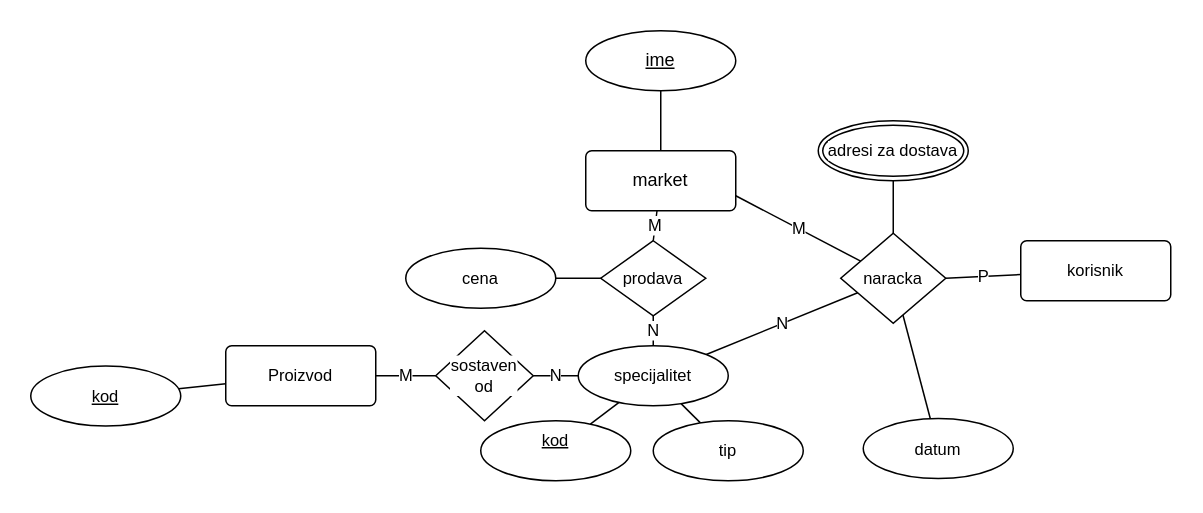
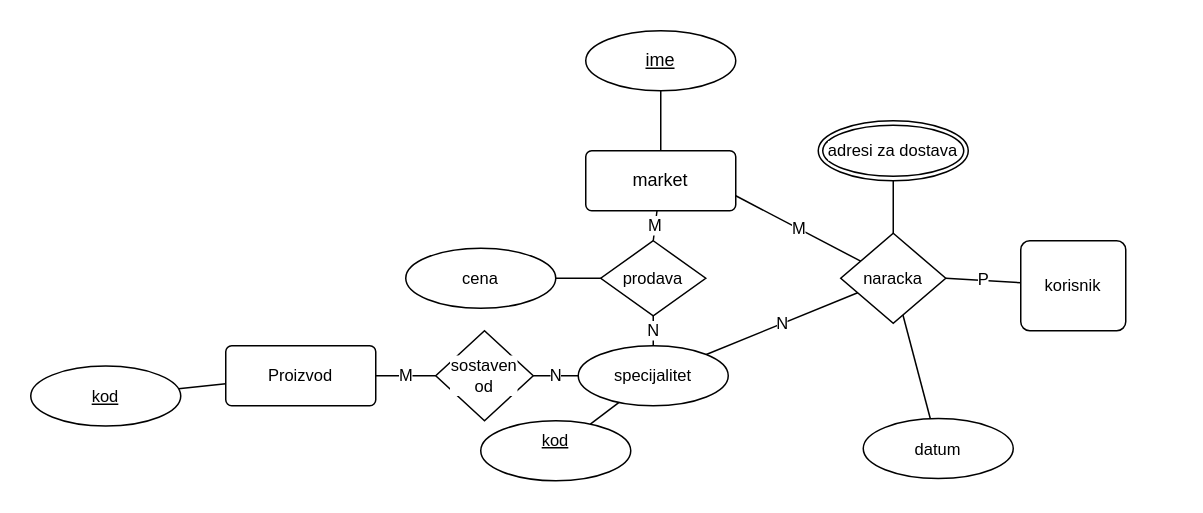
(1096, 271) -> (1073, 286)
(690, 413) -> none
(728, 451) -> none
